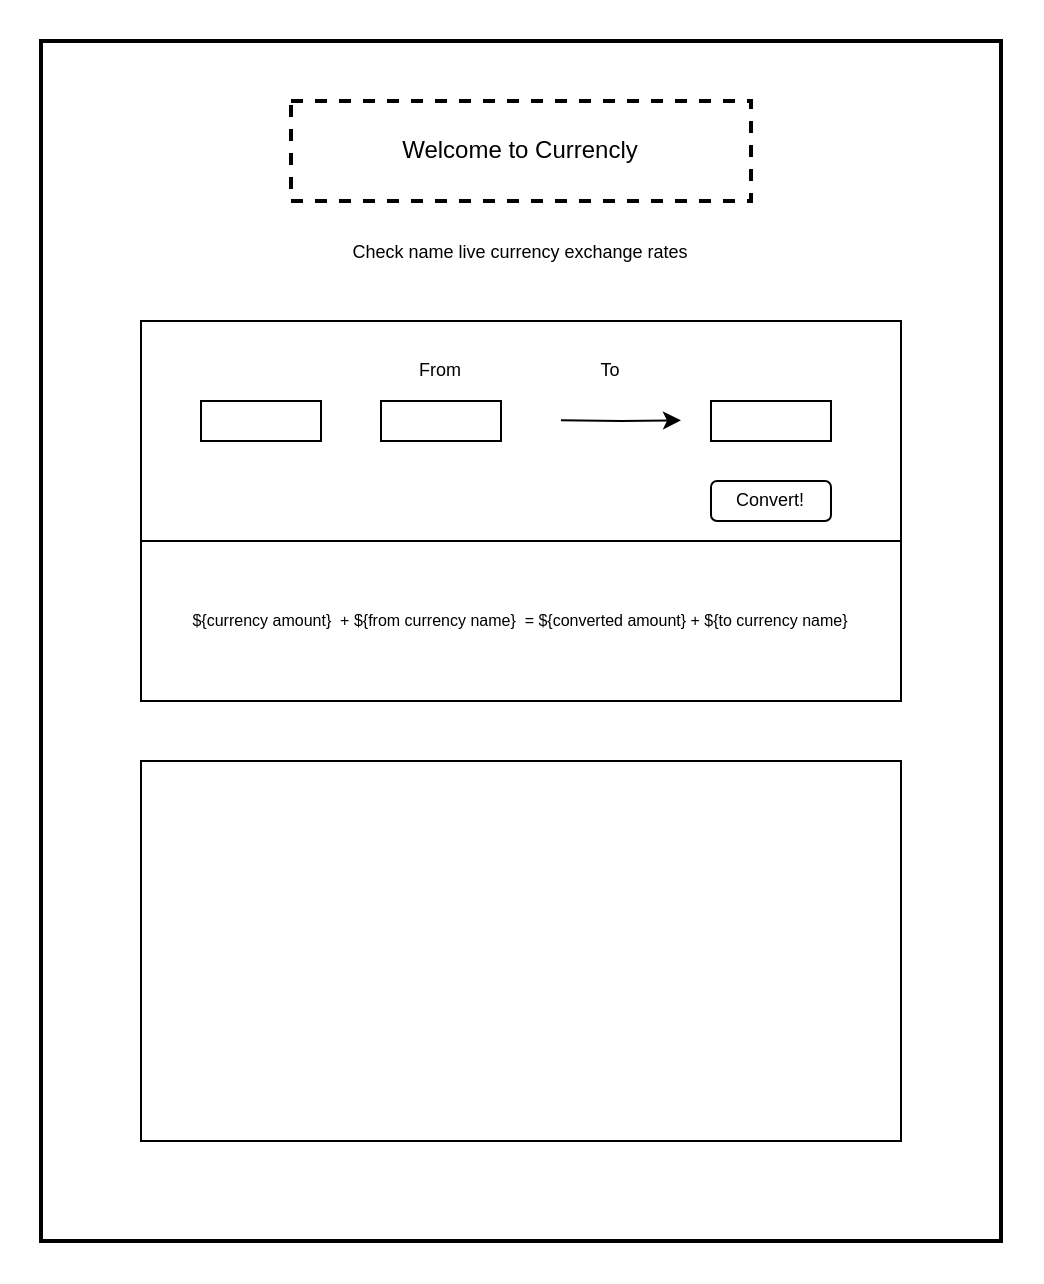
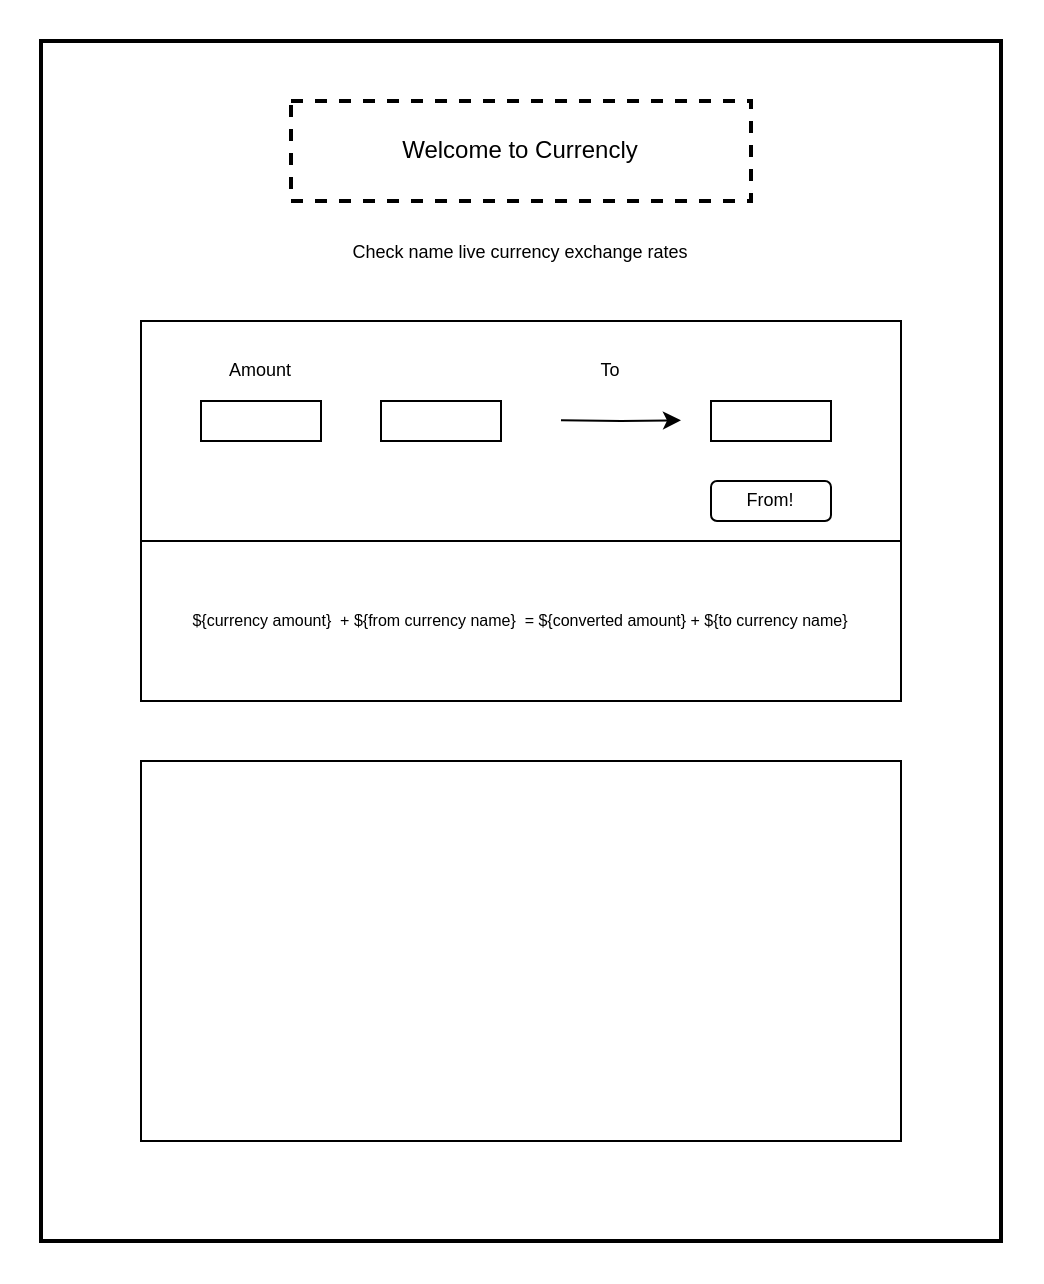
none -> (261, 371)
(441, 371) -> none
(771, 501) -> (771, 501)
